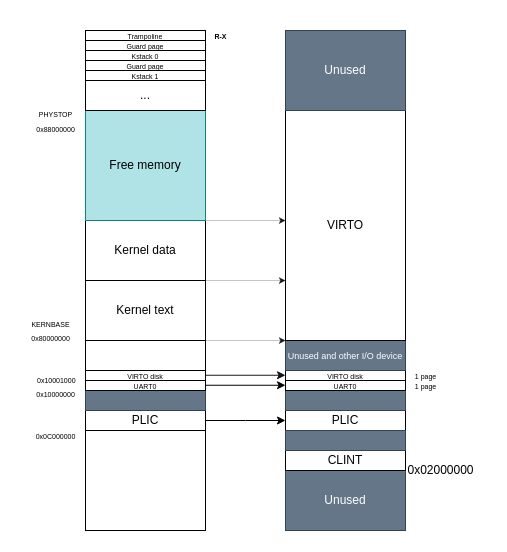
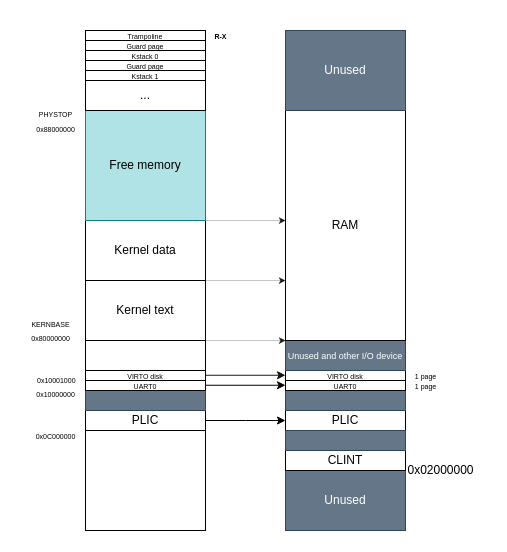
(346, 226) -> (346, 226)
